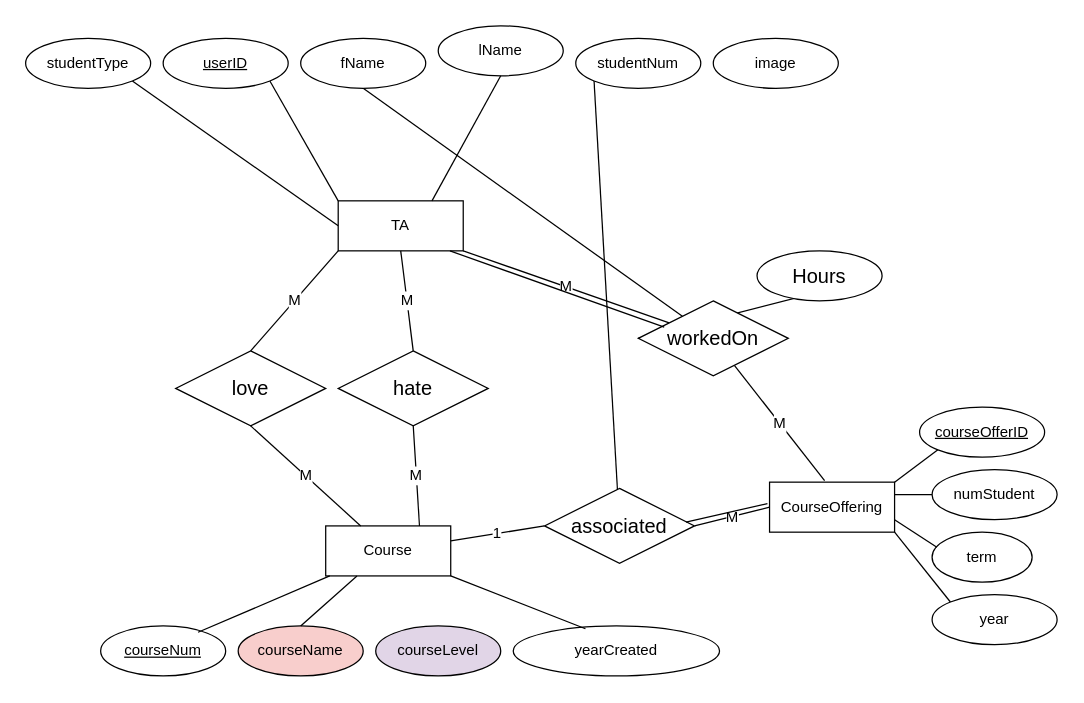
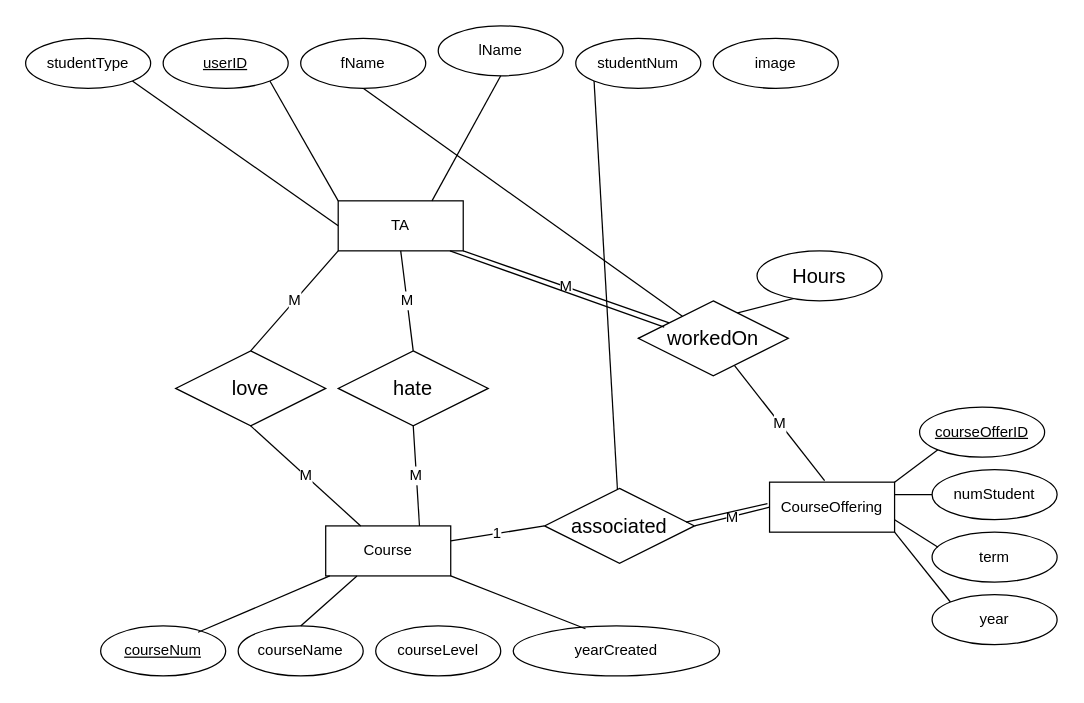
(982, 557) -> (994, 557)
(301, 651) -> (301, 651)
(438, 651) -> (438, 651)
